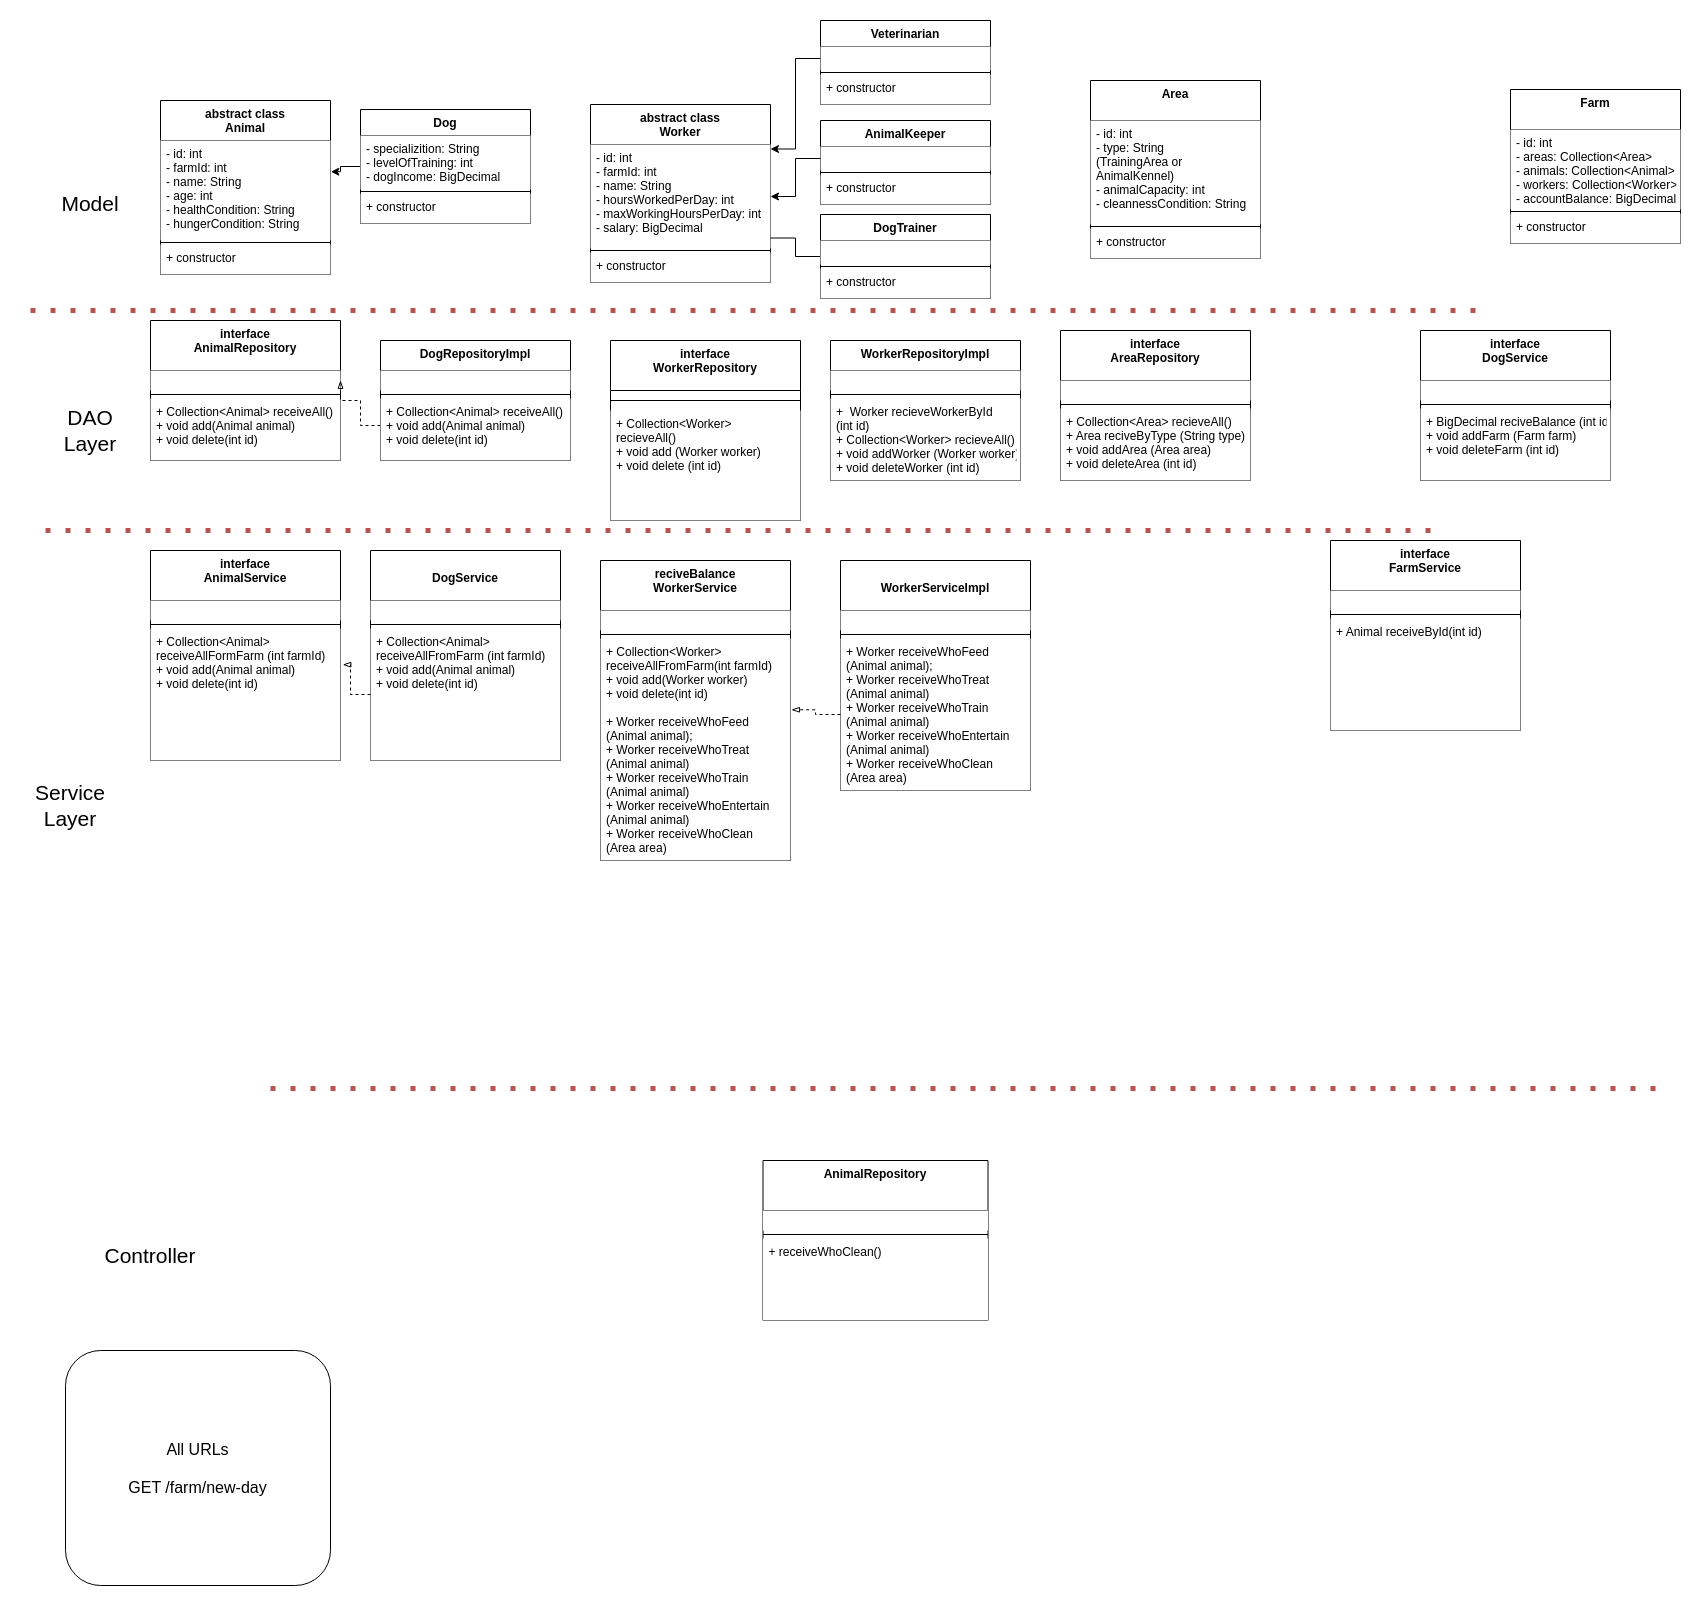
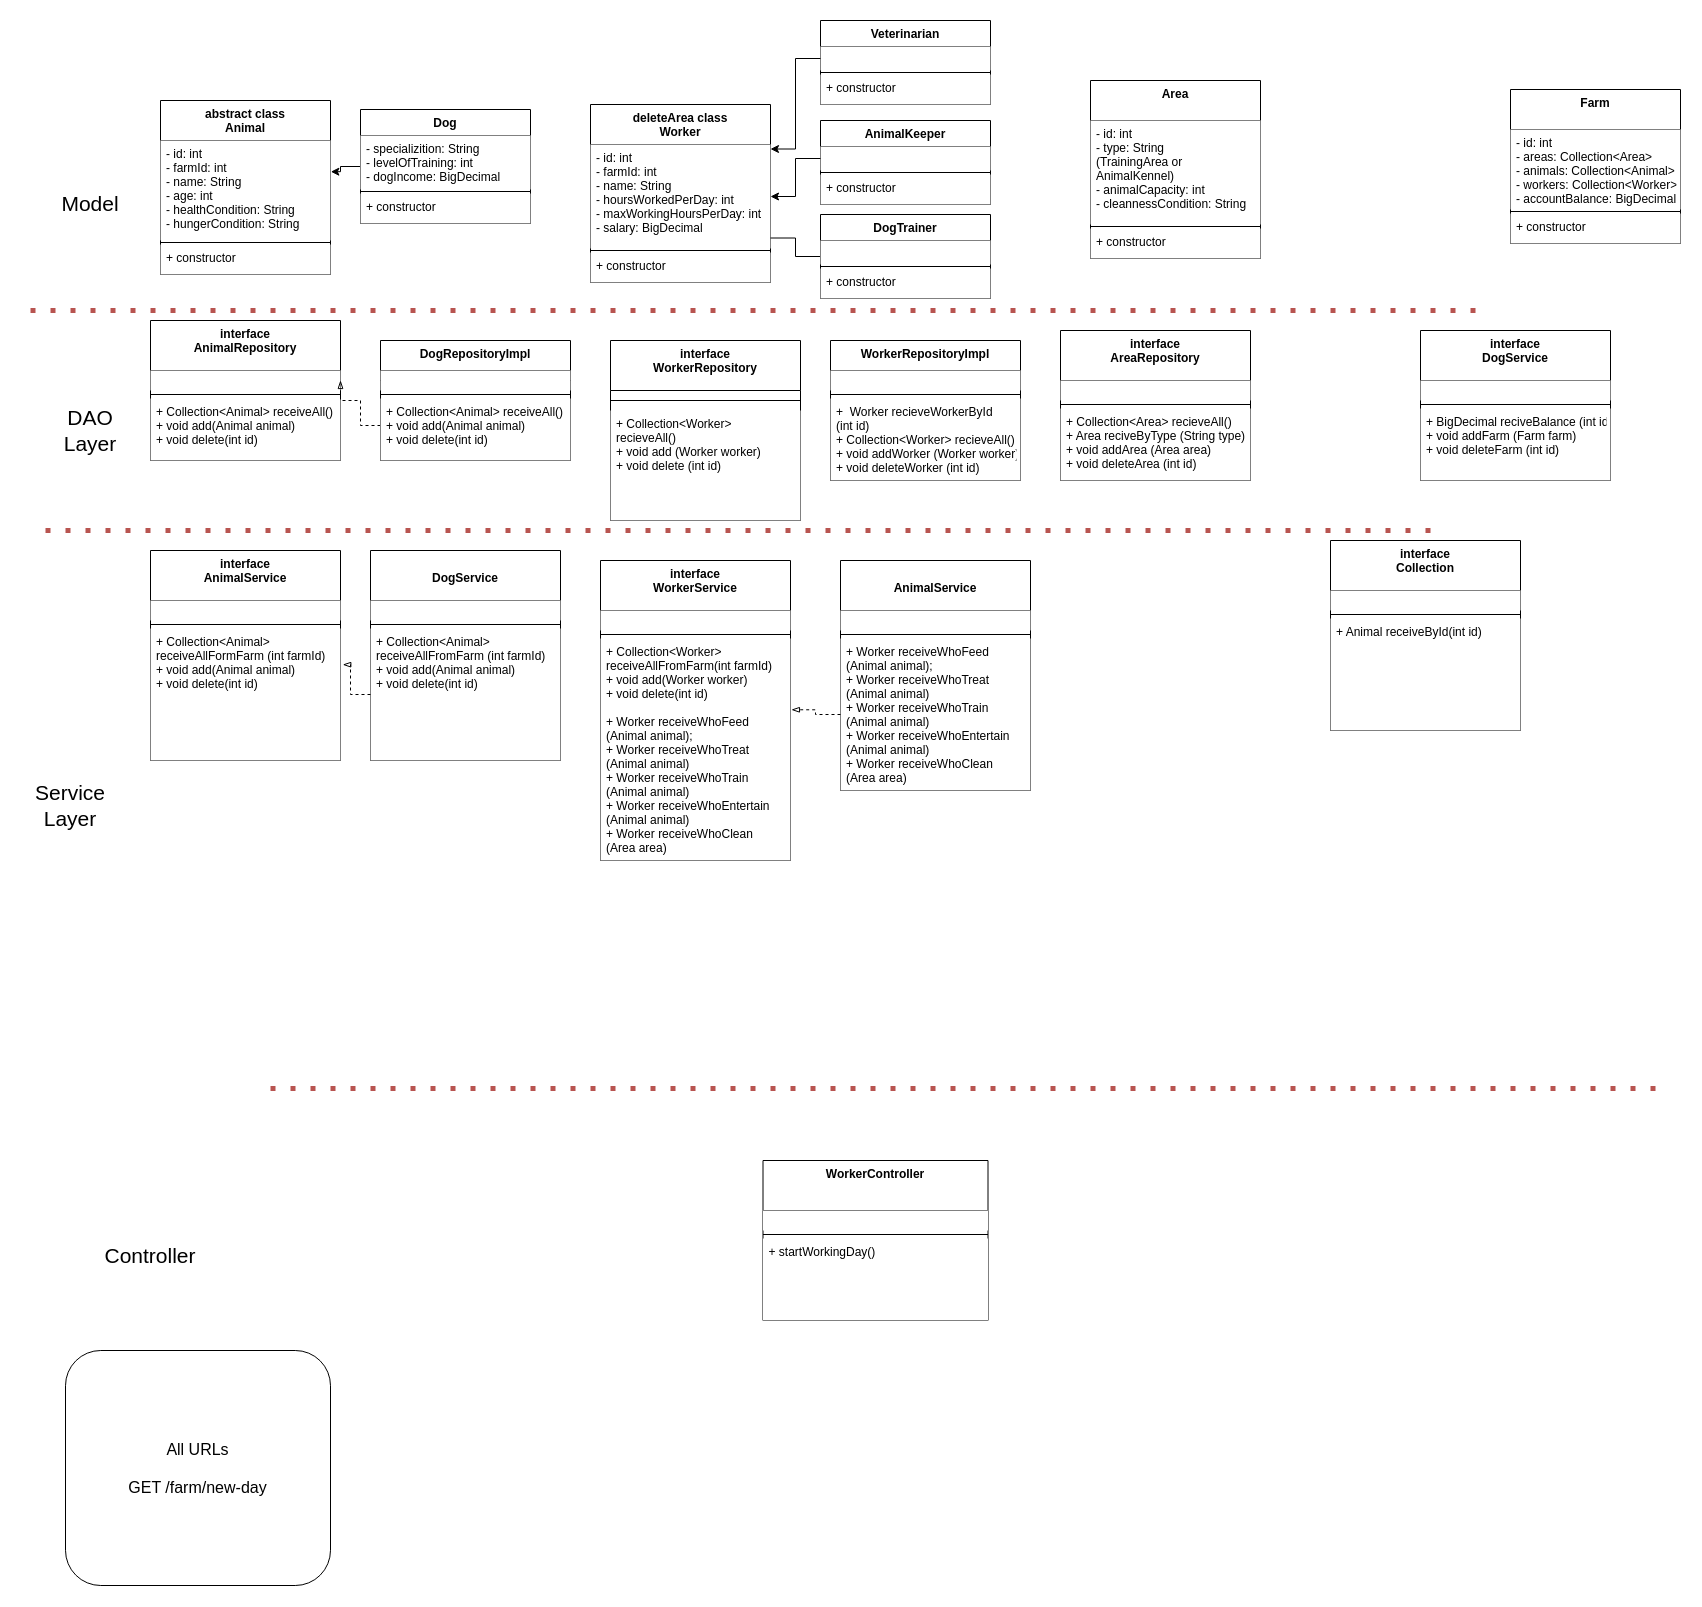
(680, 118) -> (680, 118)
(1425, 554) -> (1425, 554)
(695, 574) -> (695, 574)
(935, 588) -> (935, 588)
(875, 1174) -> (875, 1174)
(828, 1252) -> (829, 1252)
